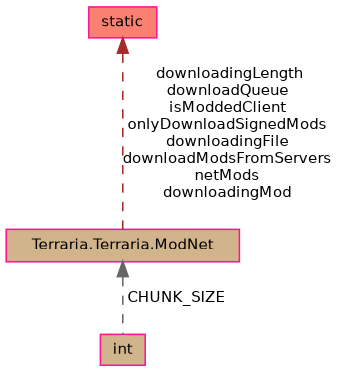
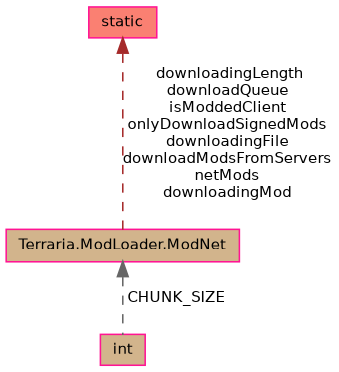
(123, 246) -> (123, 246)
